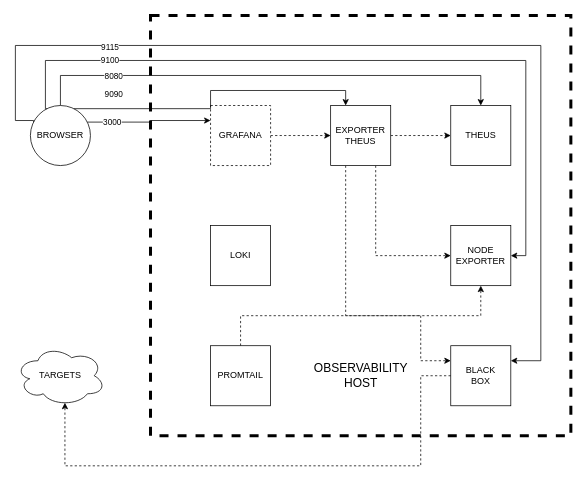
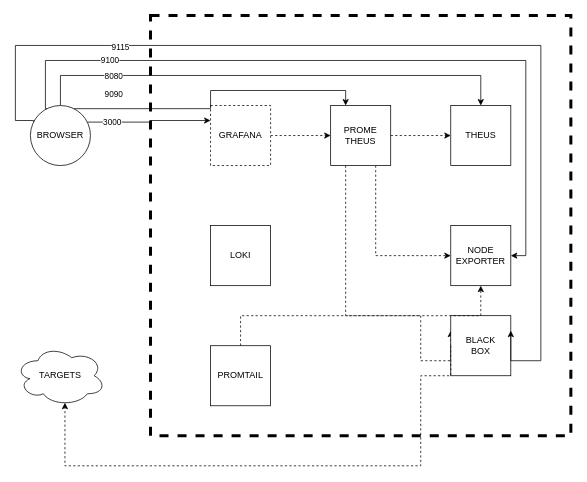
(360, 135) -> (360, 135)
(360, 375) -> none
(480, 375) -> (480, 345)
